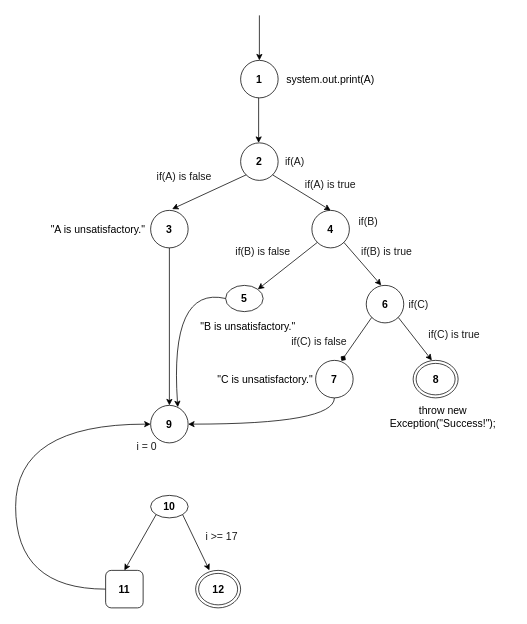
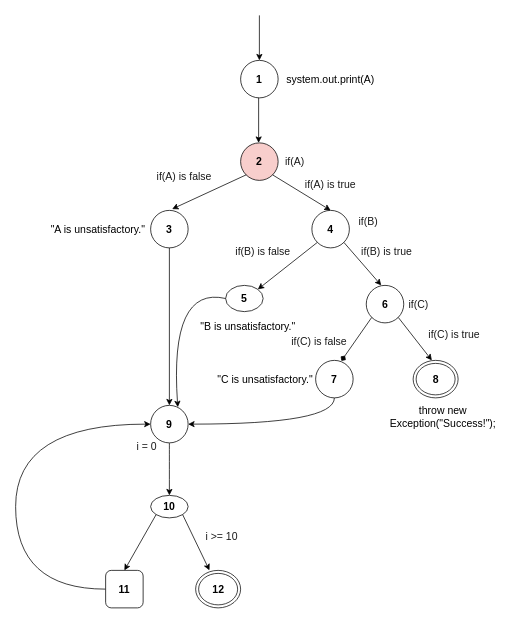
(259, 162) -> (259, 162)
none -> (169, 467)
(222, 537) -> (222, 537)
